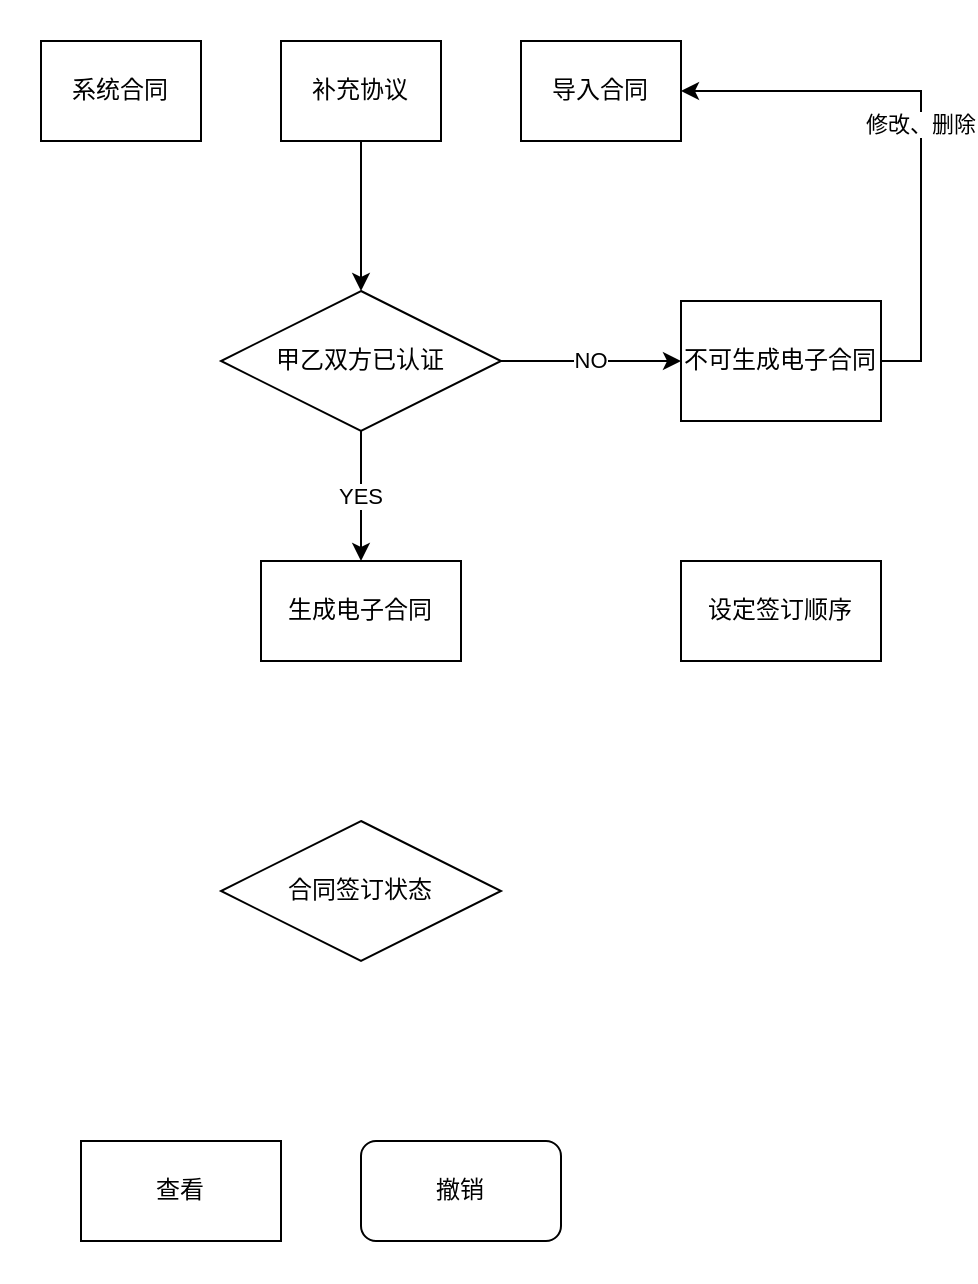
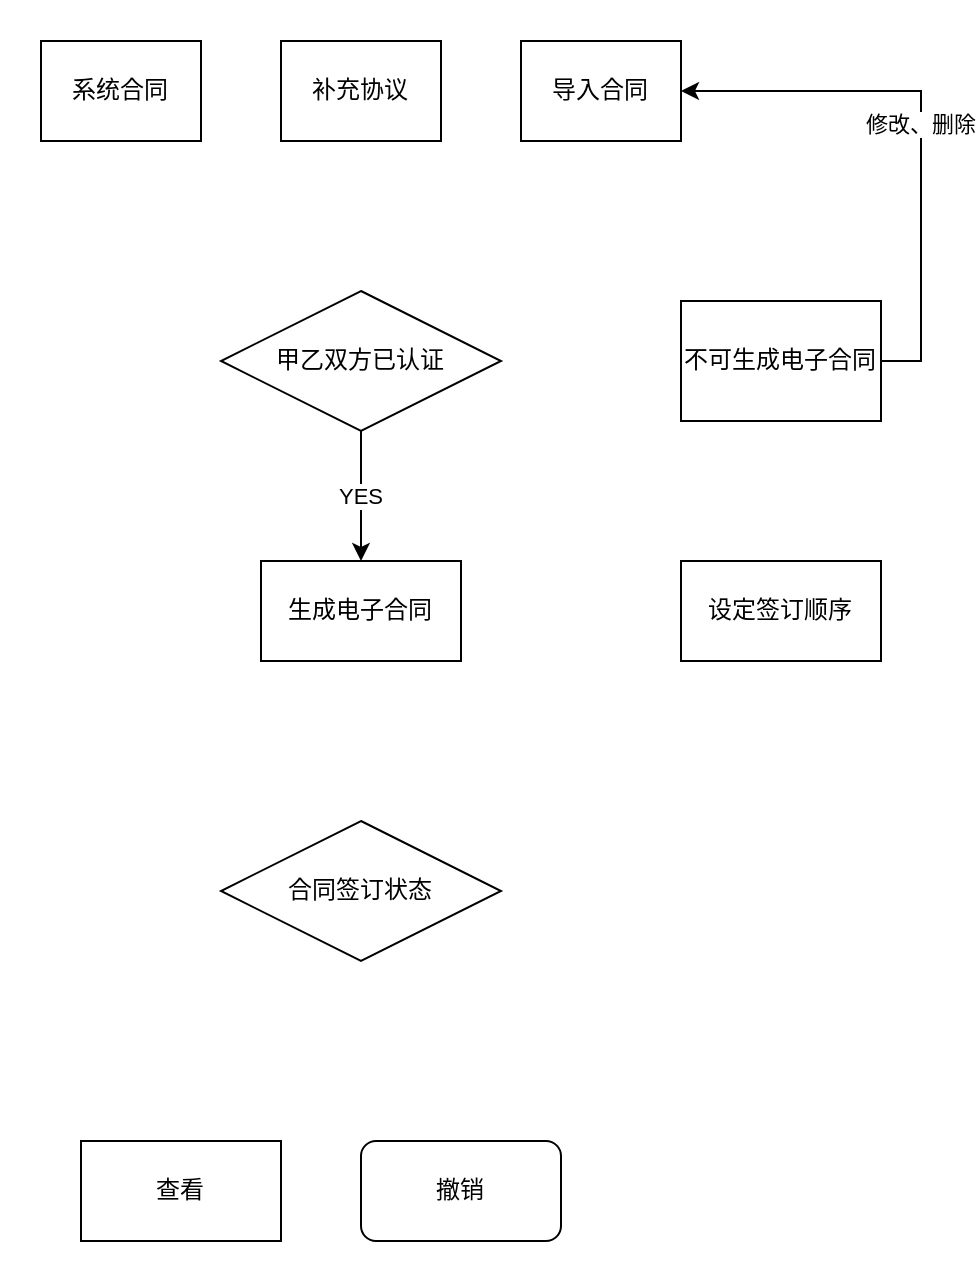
(361, 209) -> none
(584, 361) -> none
